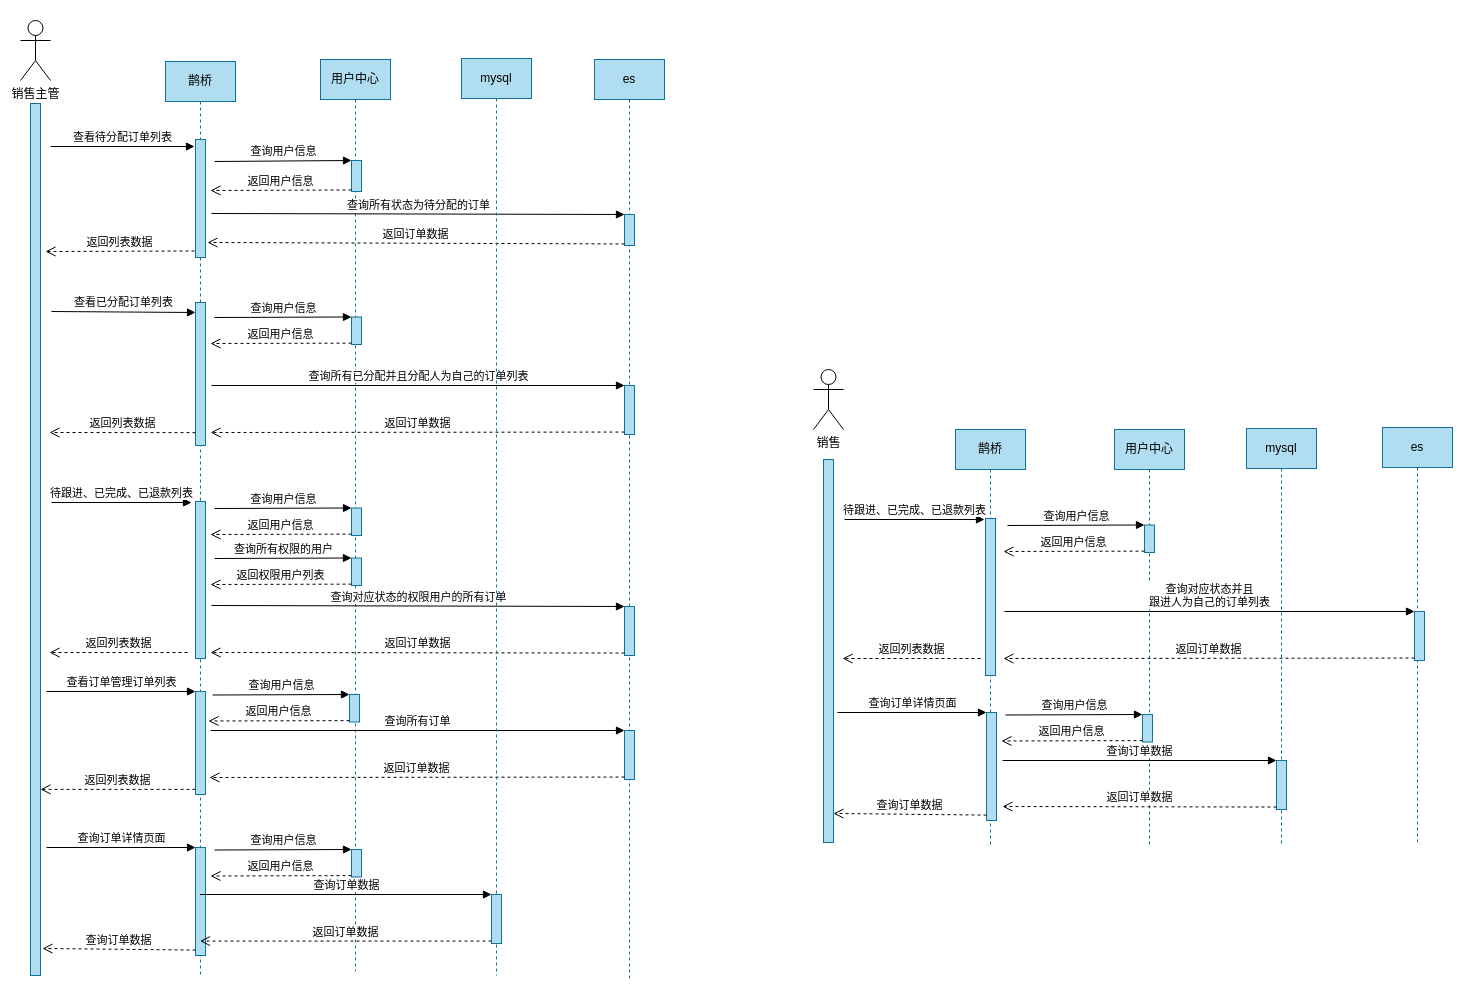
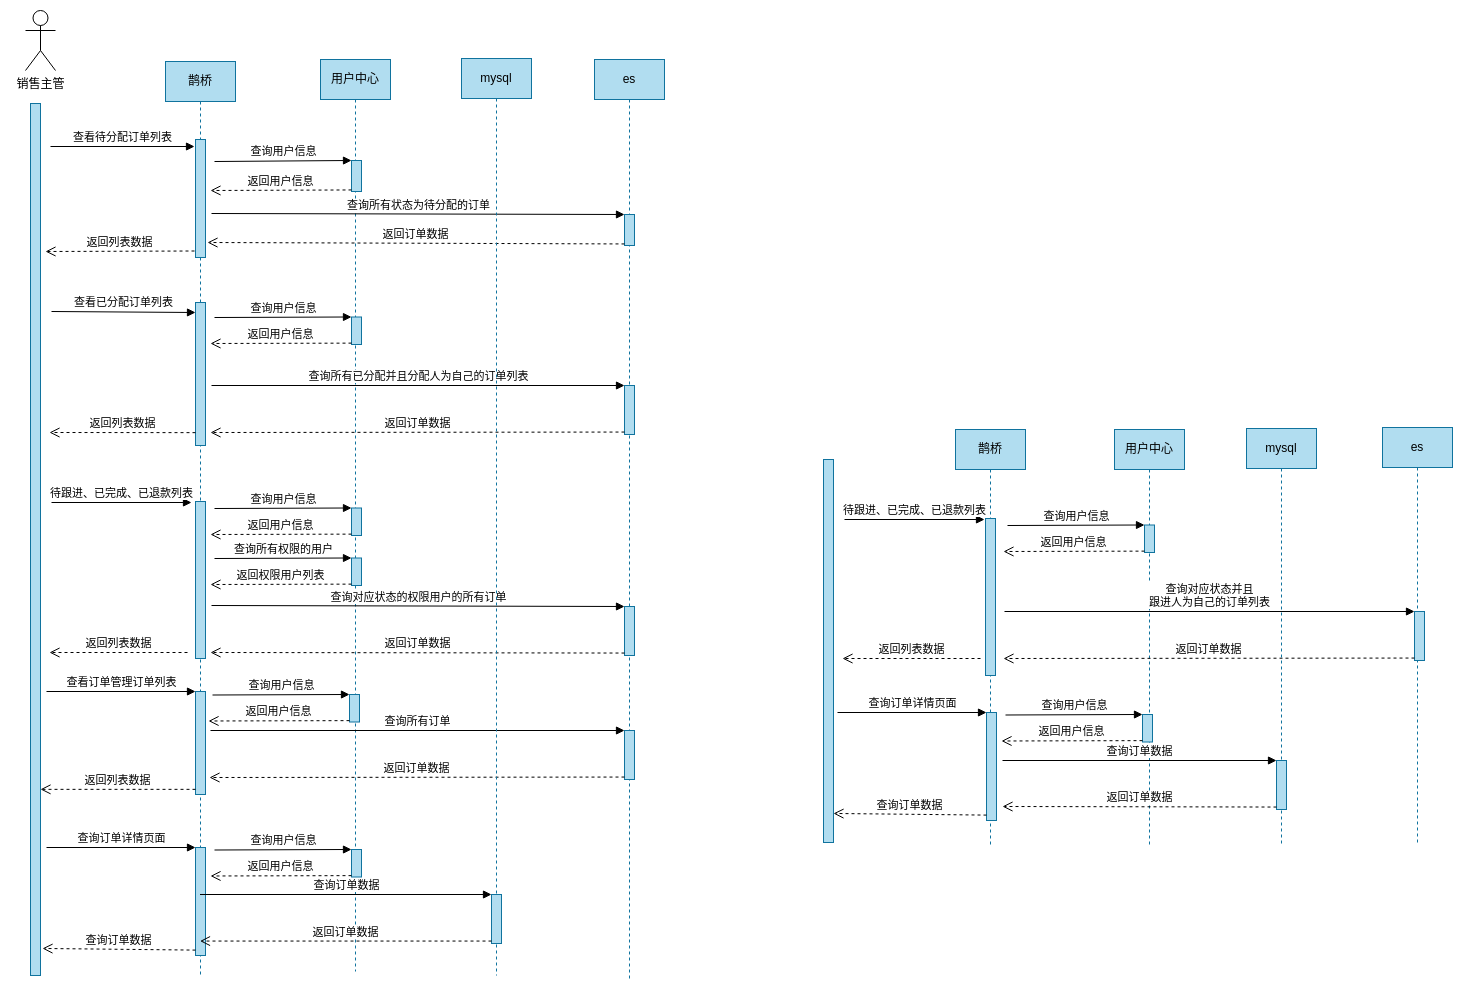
(36, 51) -> (41, 41)
(829, 400) -> none
